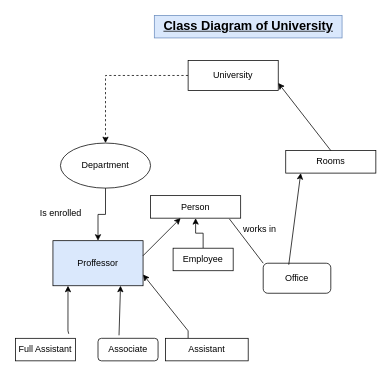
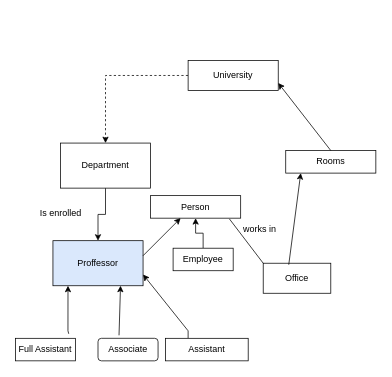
(248, 27) -> none
(105, 165) -> (105, 165)
(297, 278) -> (297, 278)
